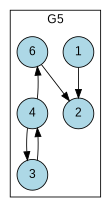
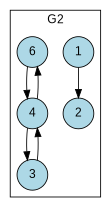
(55, 20) -> (55, 20)
(53, 79) -> (27, 78)
